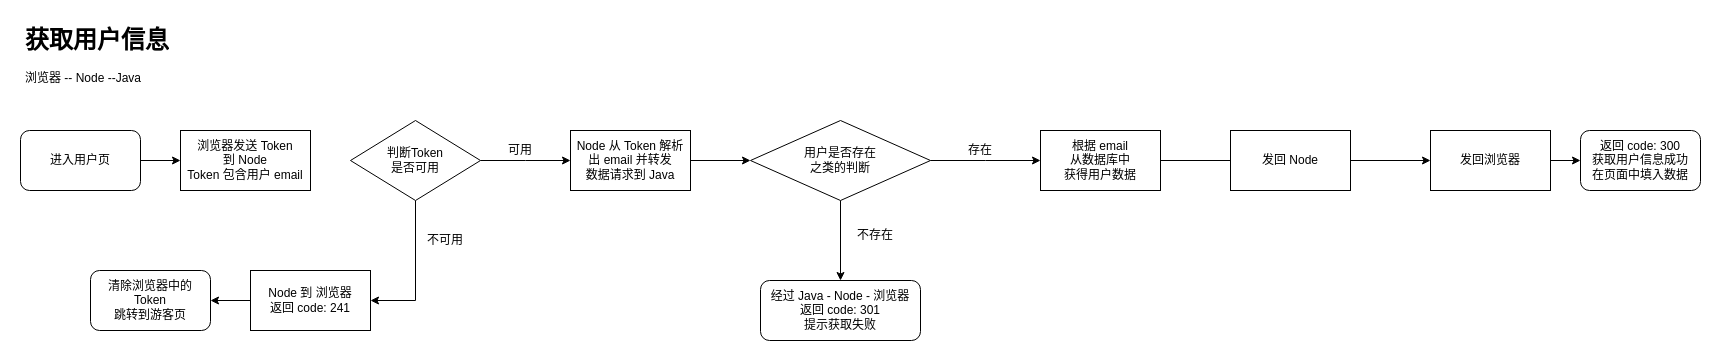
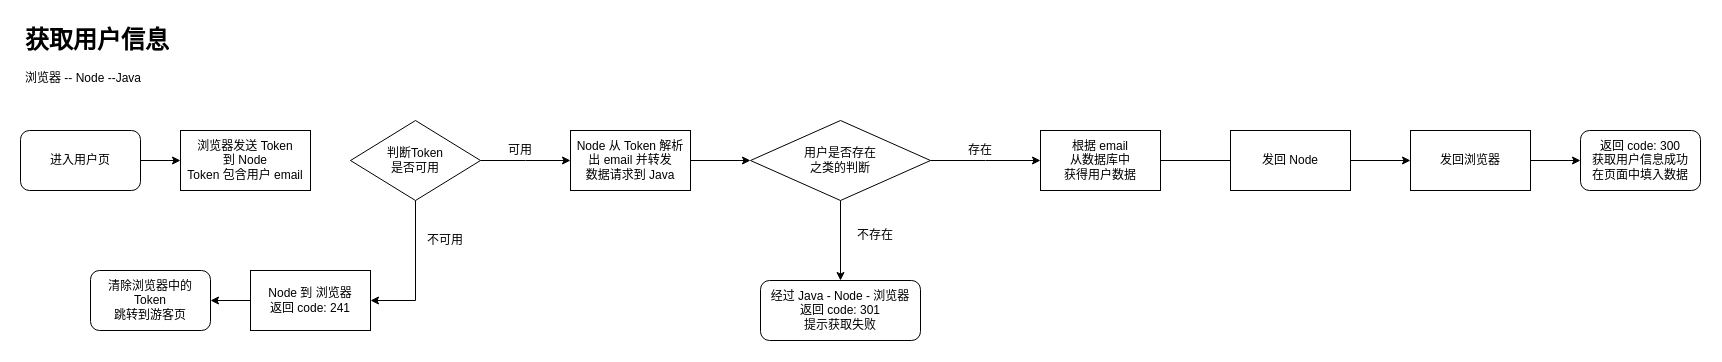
(1491, 161) -> (1471, 161)
